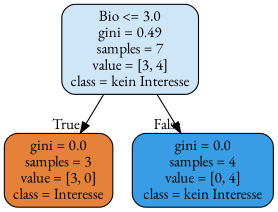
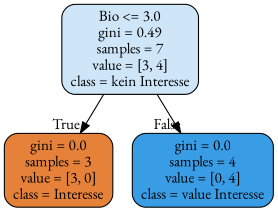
(203, 170) -> (203, 170)
